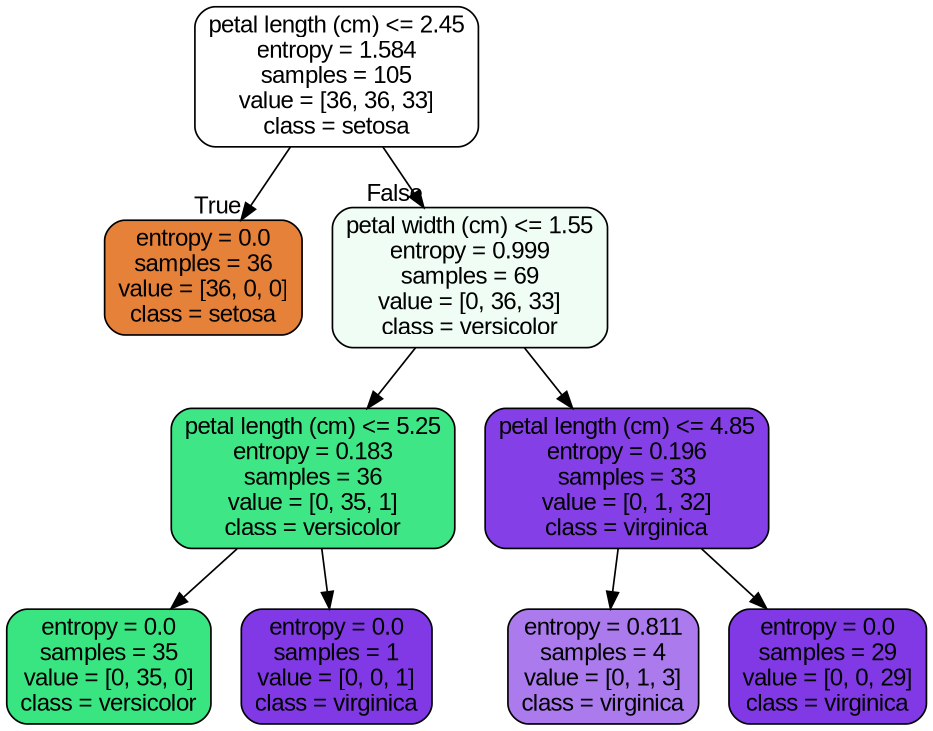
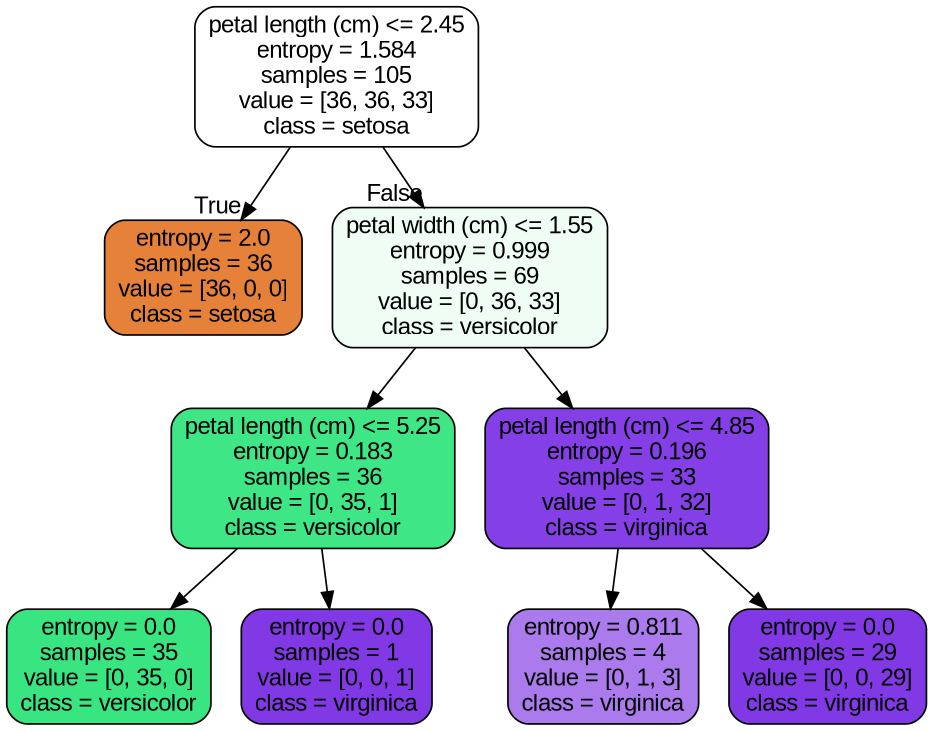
(203, 278) -> (203, 278)
